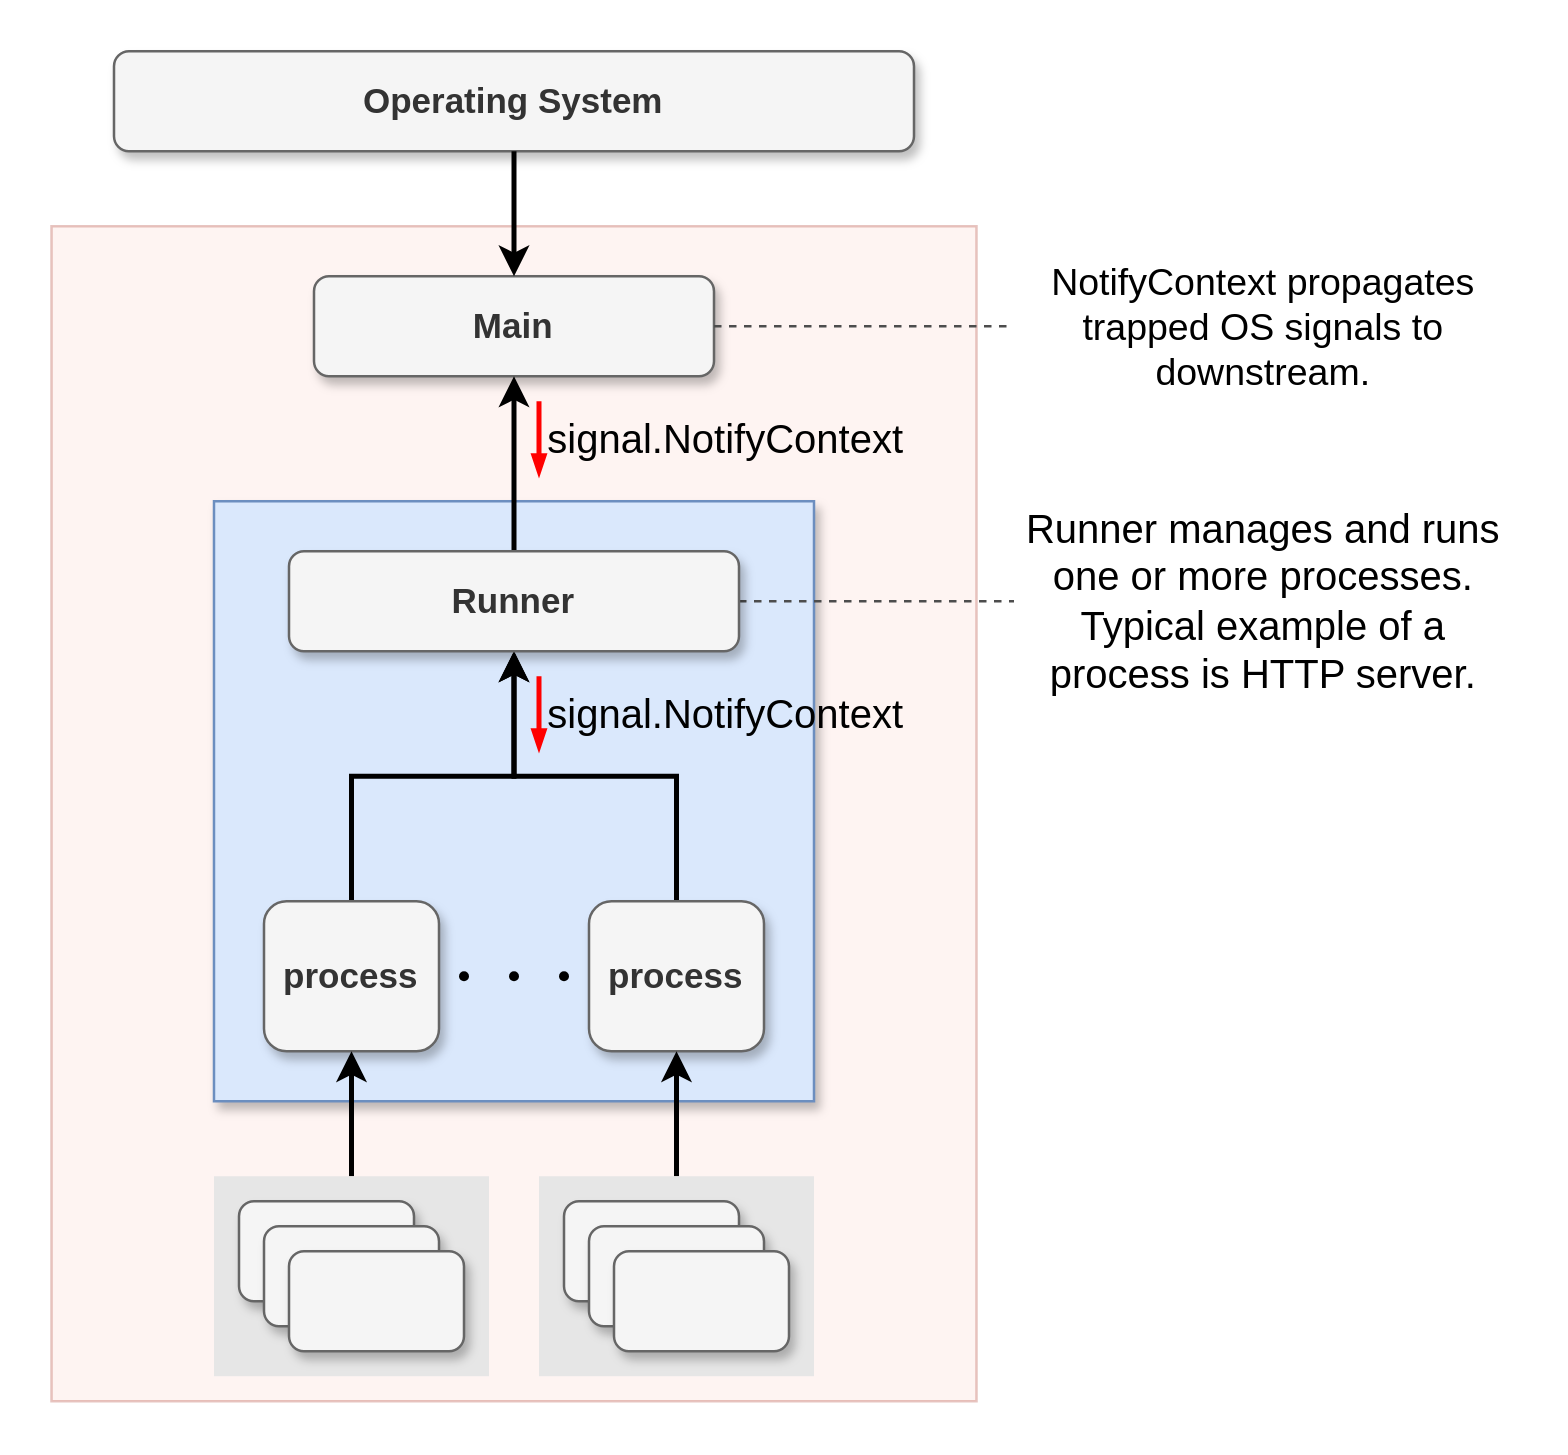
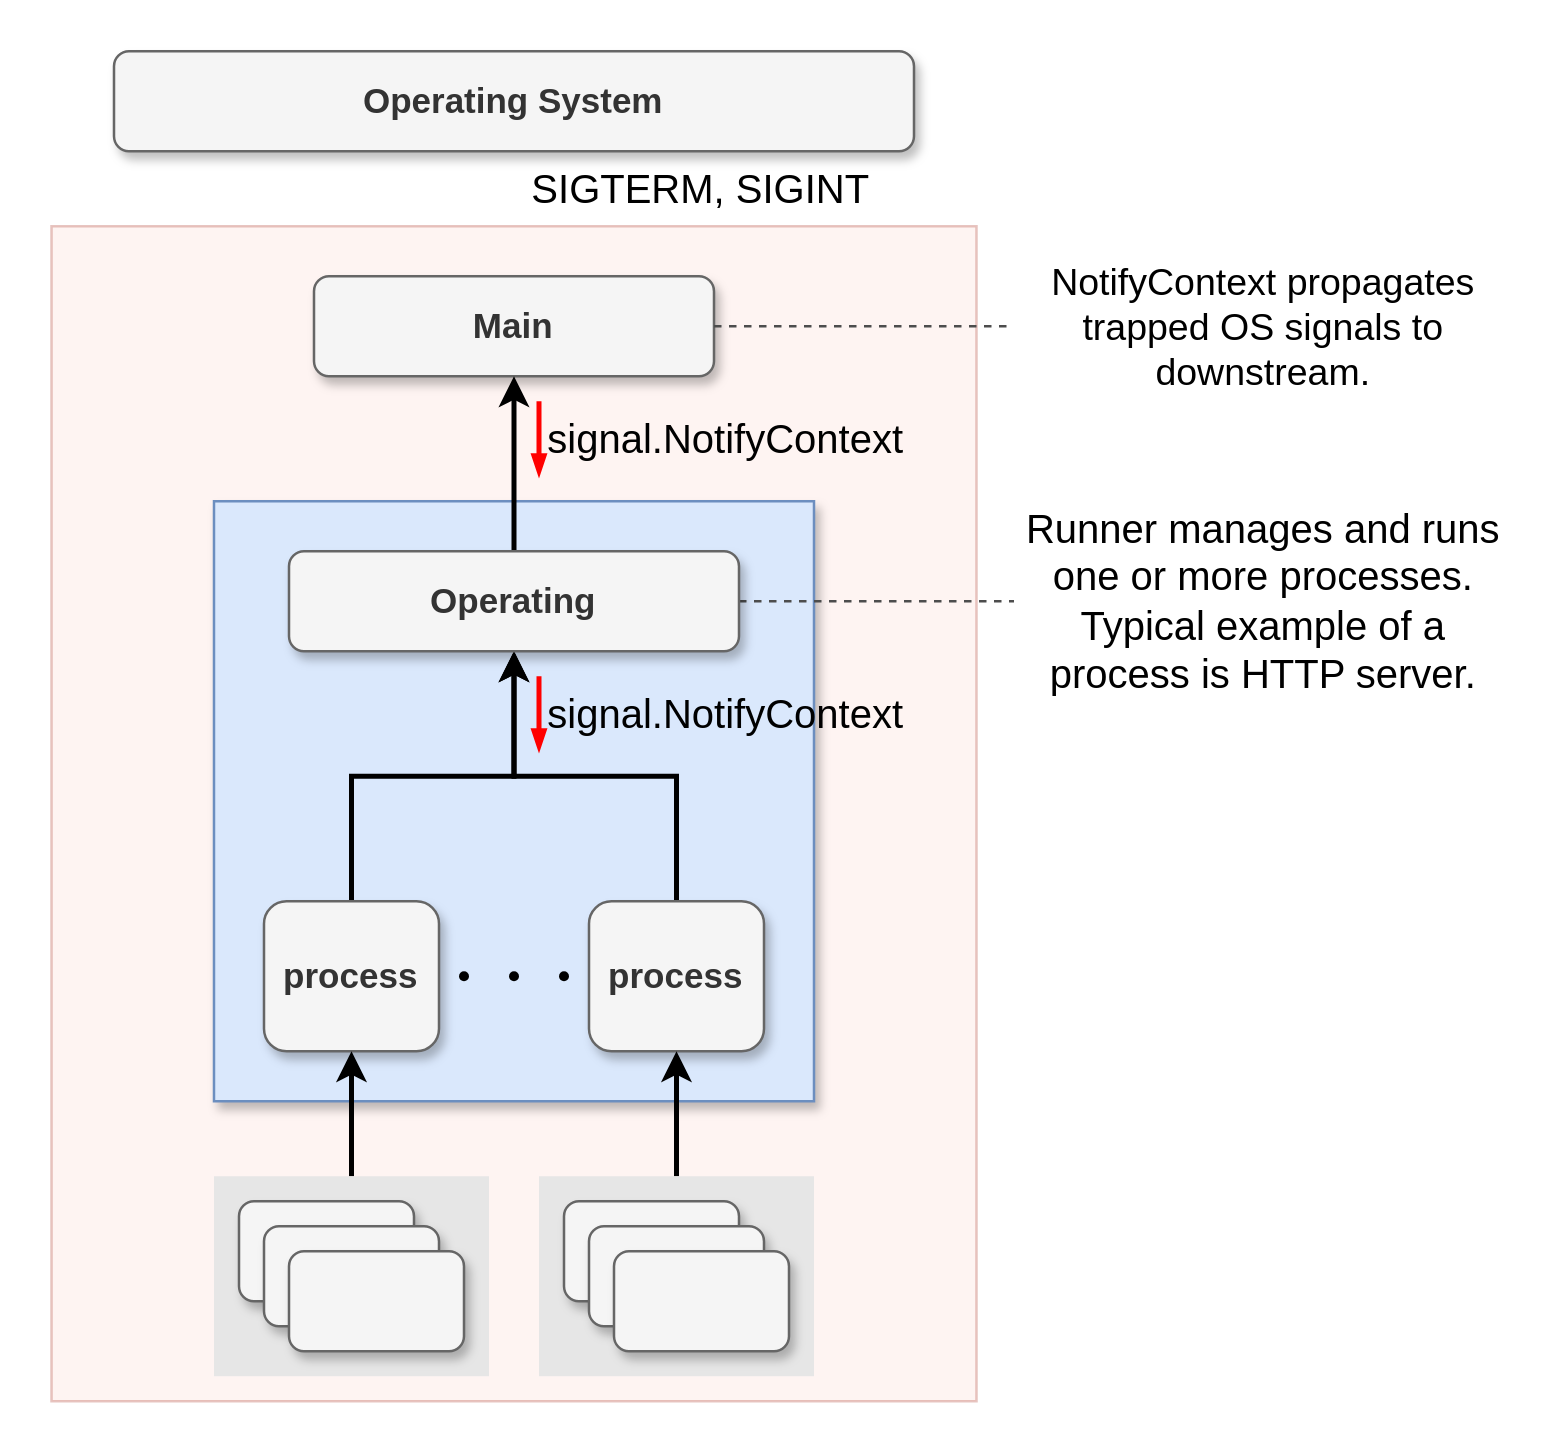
none -> (701, 189)
(514, 203) -> none
(514, 601) -> (514, 601)
